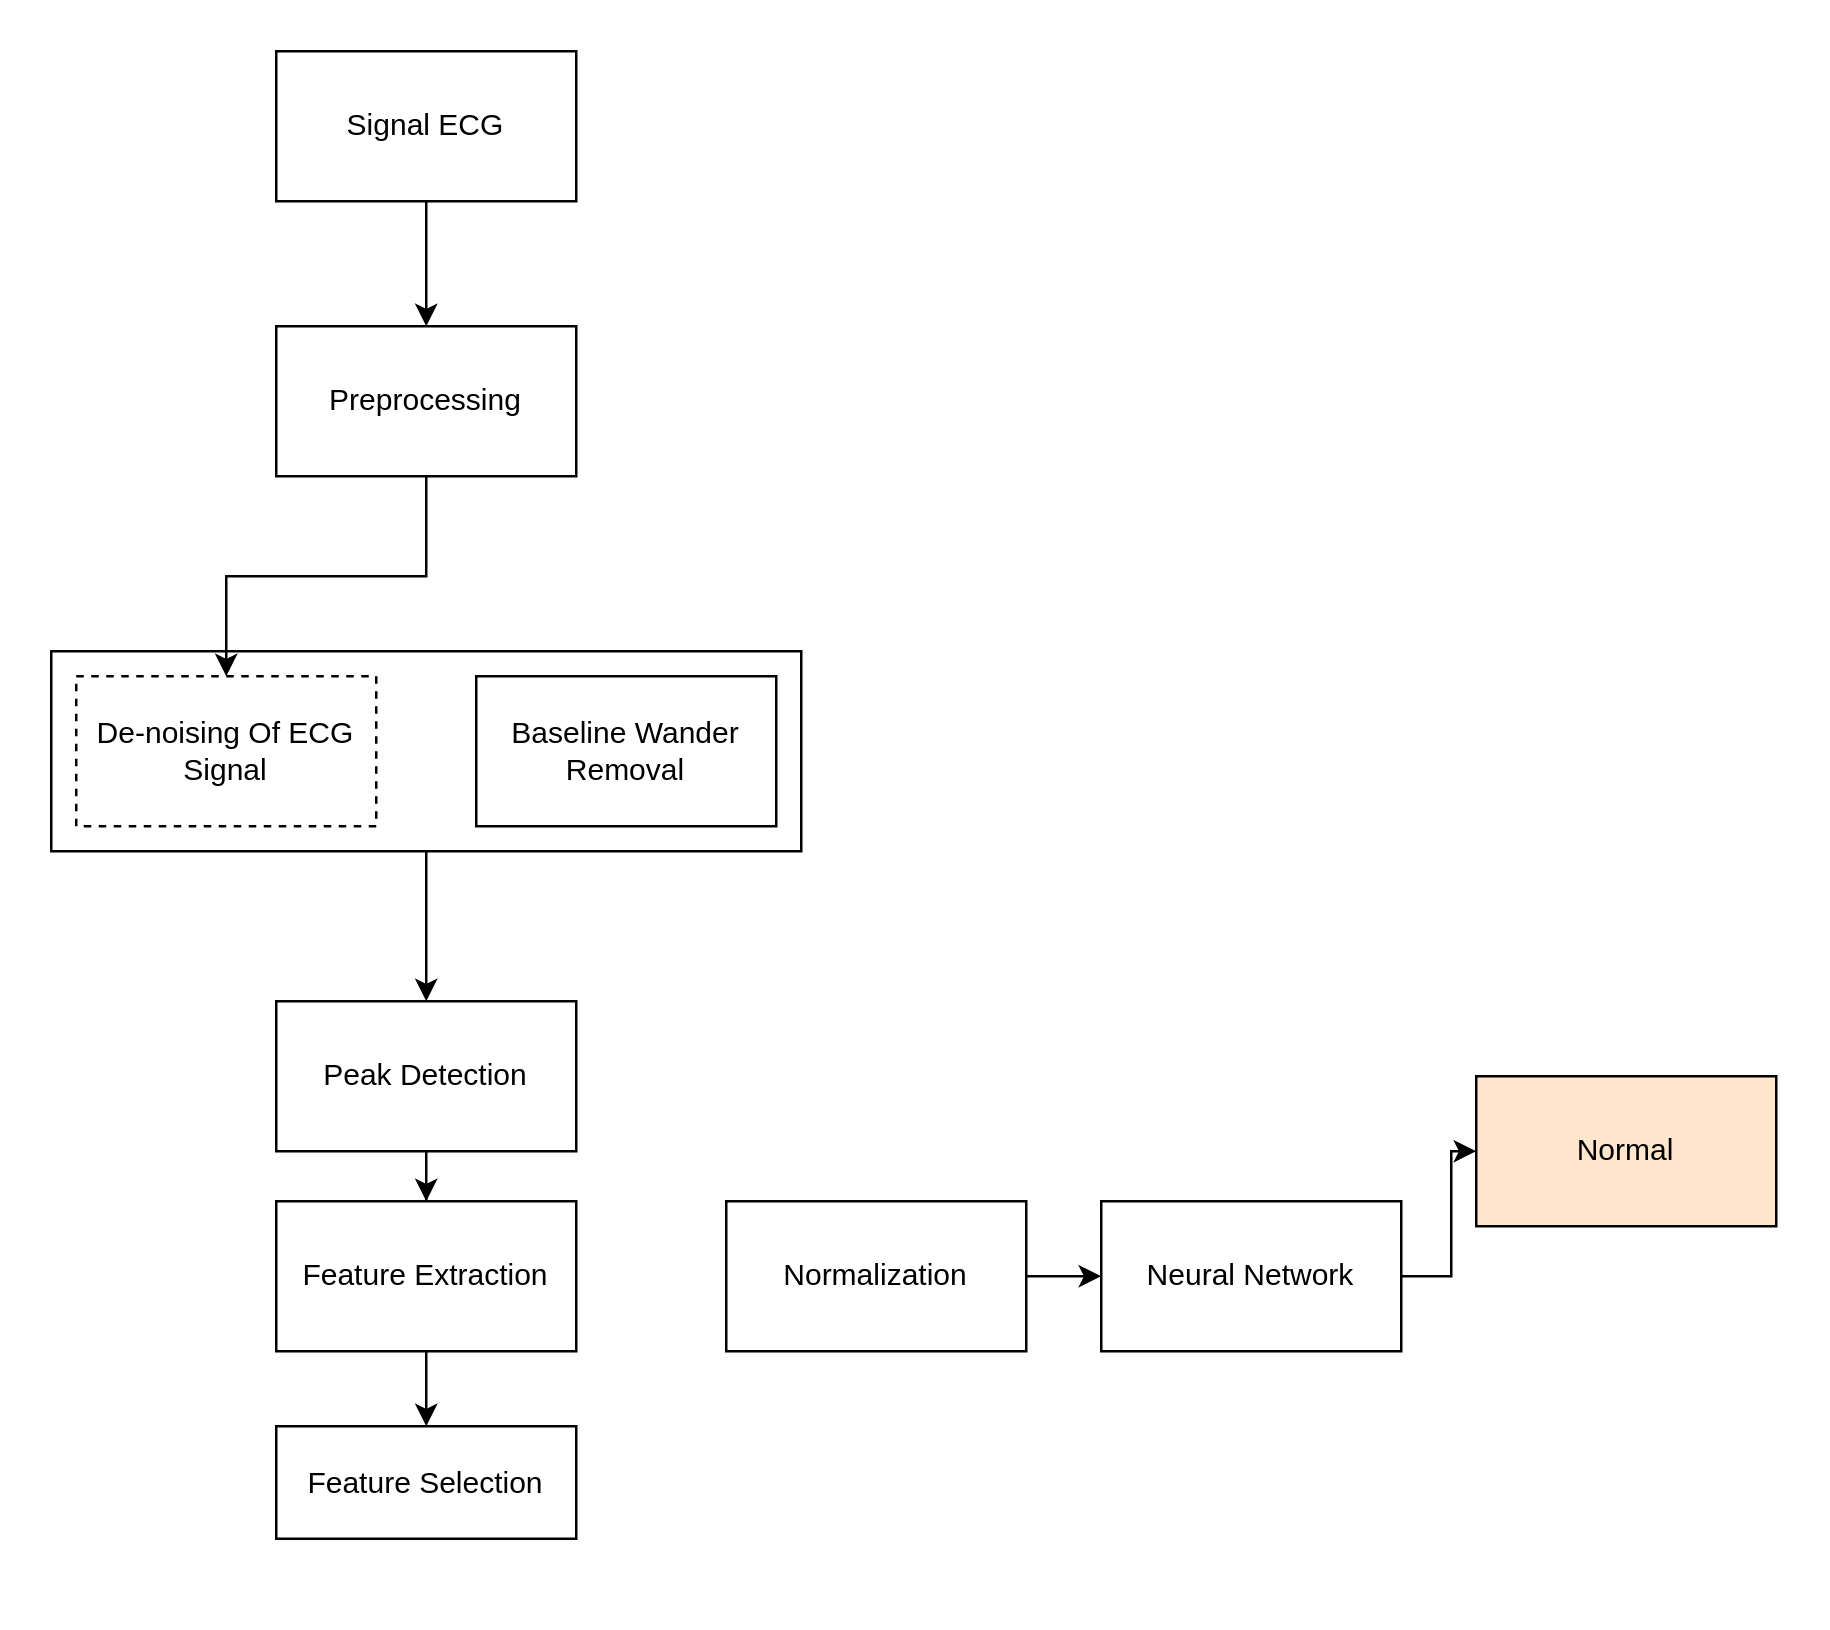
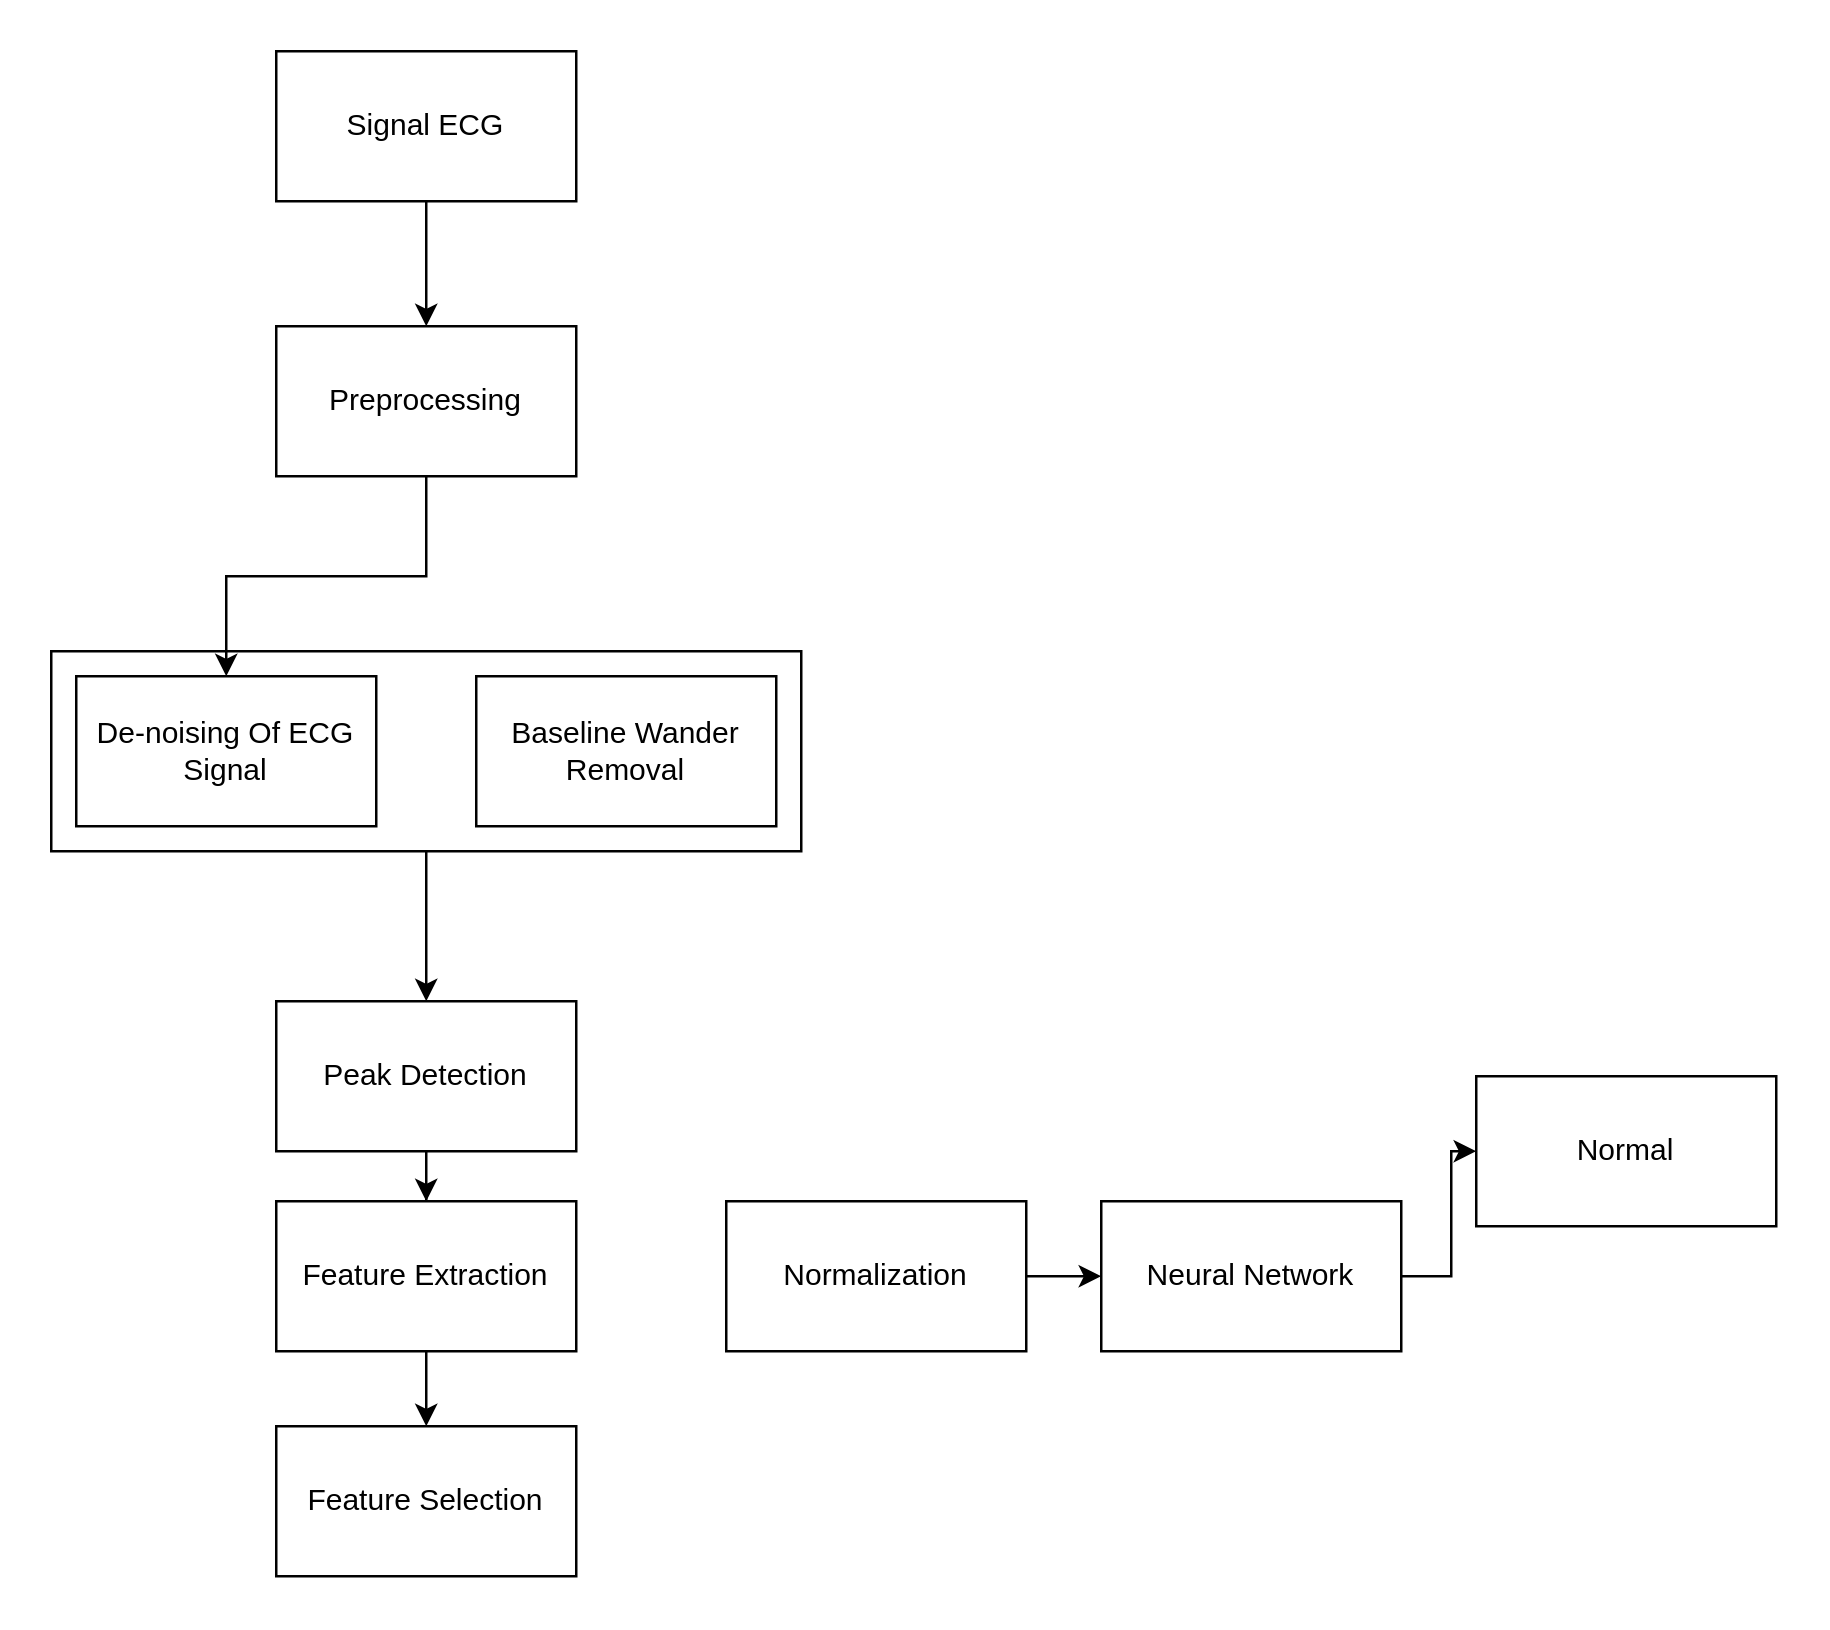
(226, 751) -> (226, 751)
(1626, 1151) -> (1626, 1151)
(426, 1483) -> (426, 1501)
